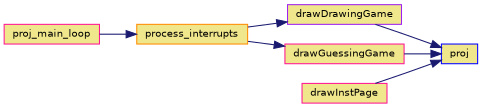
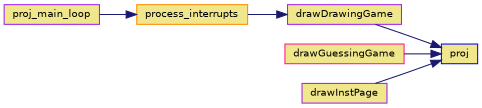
(52, 34) -> (52, 15)
(261, 43) -> none
(345, 93) -> (345, 93)
